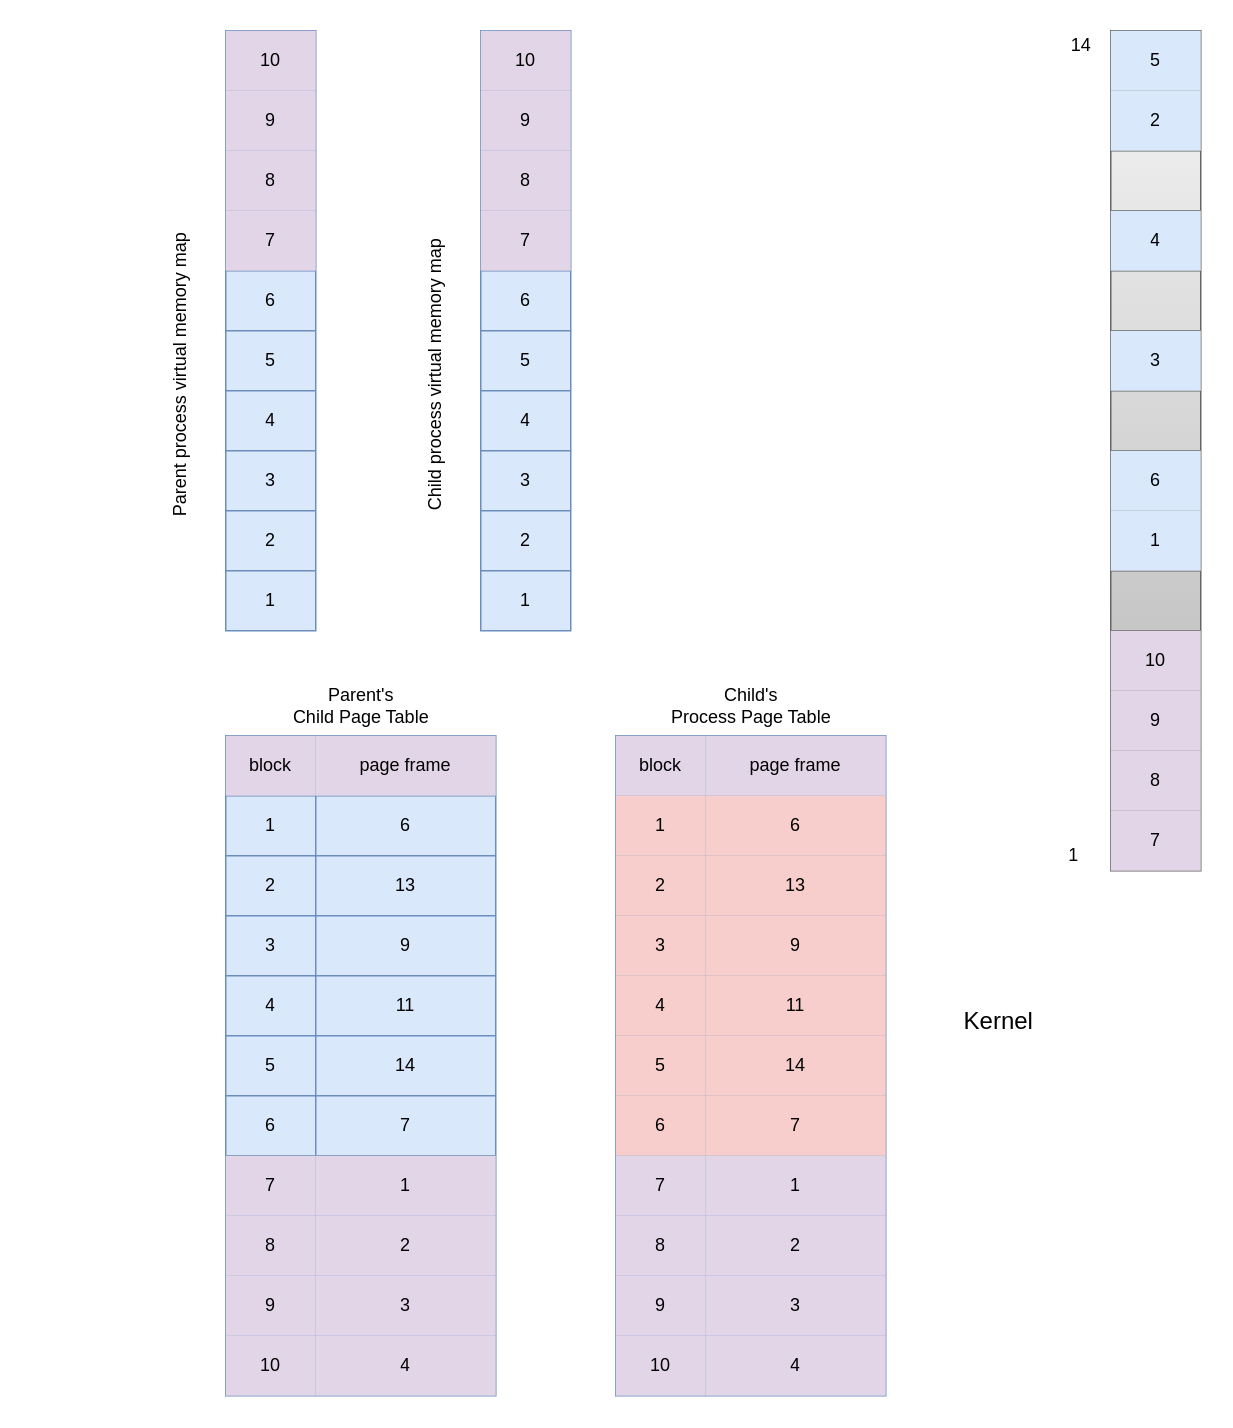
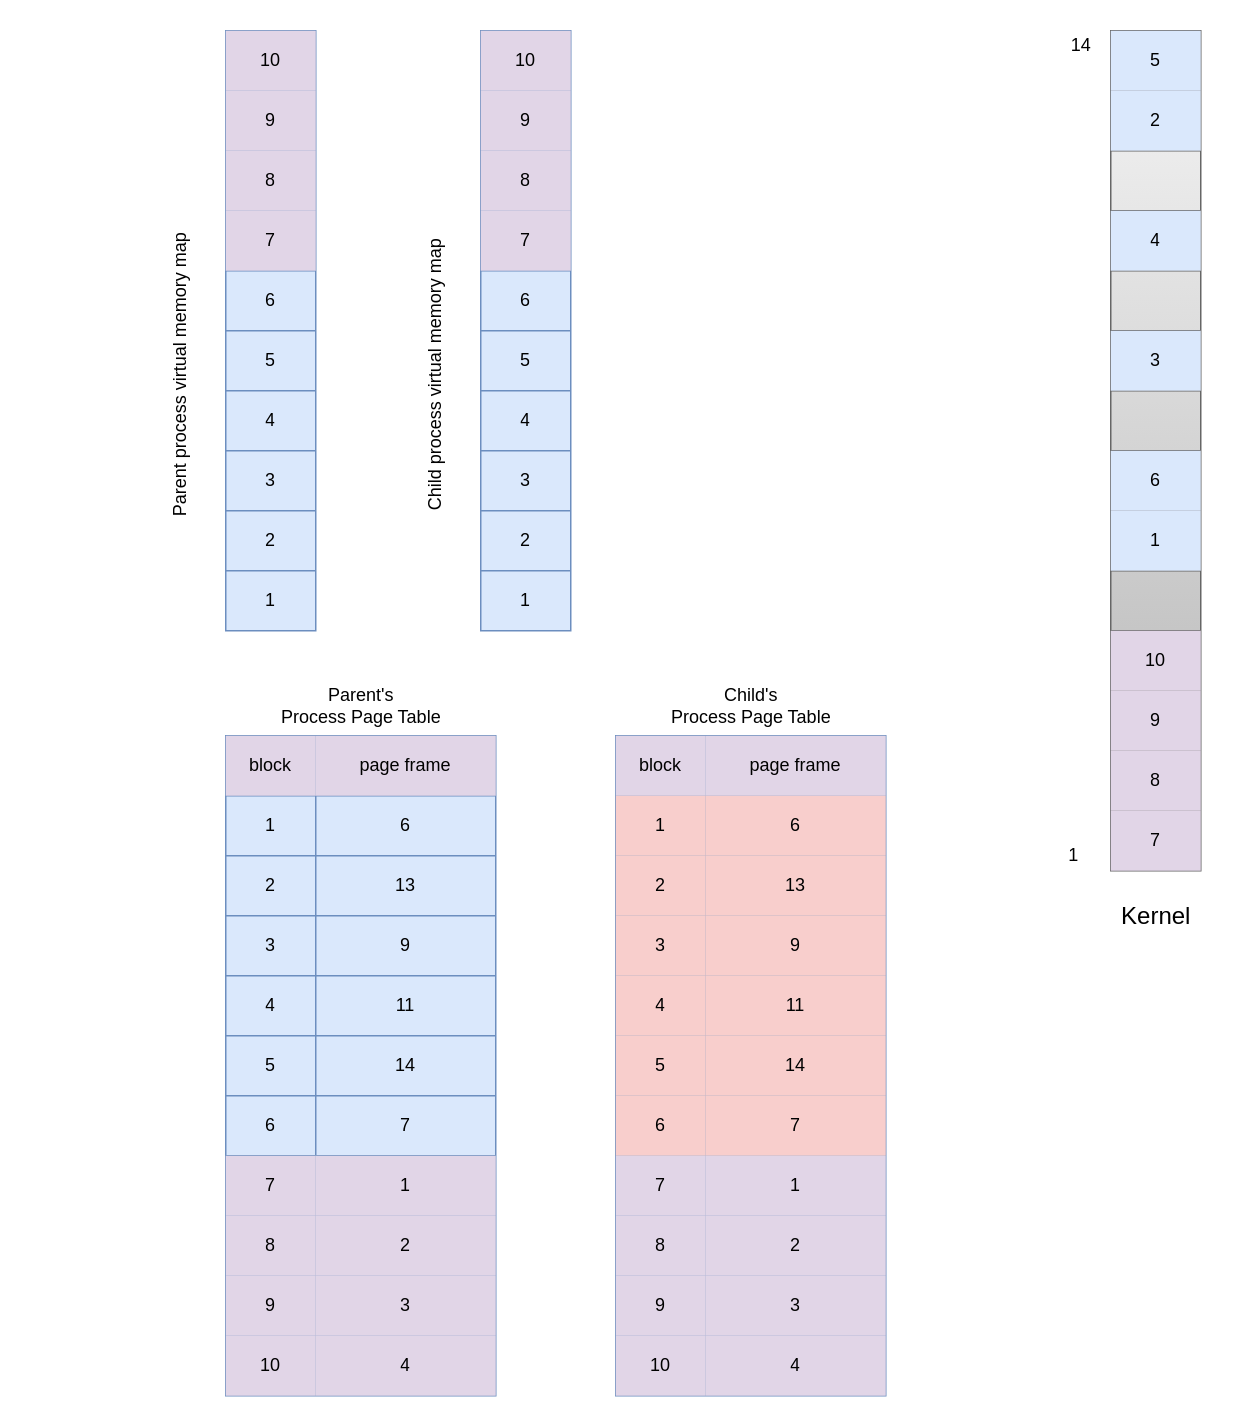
(362, 706) -> (362, 706)
(998, 1021) -> (1156, 916)
